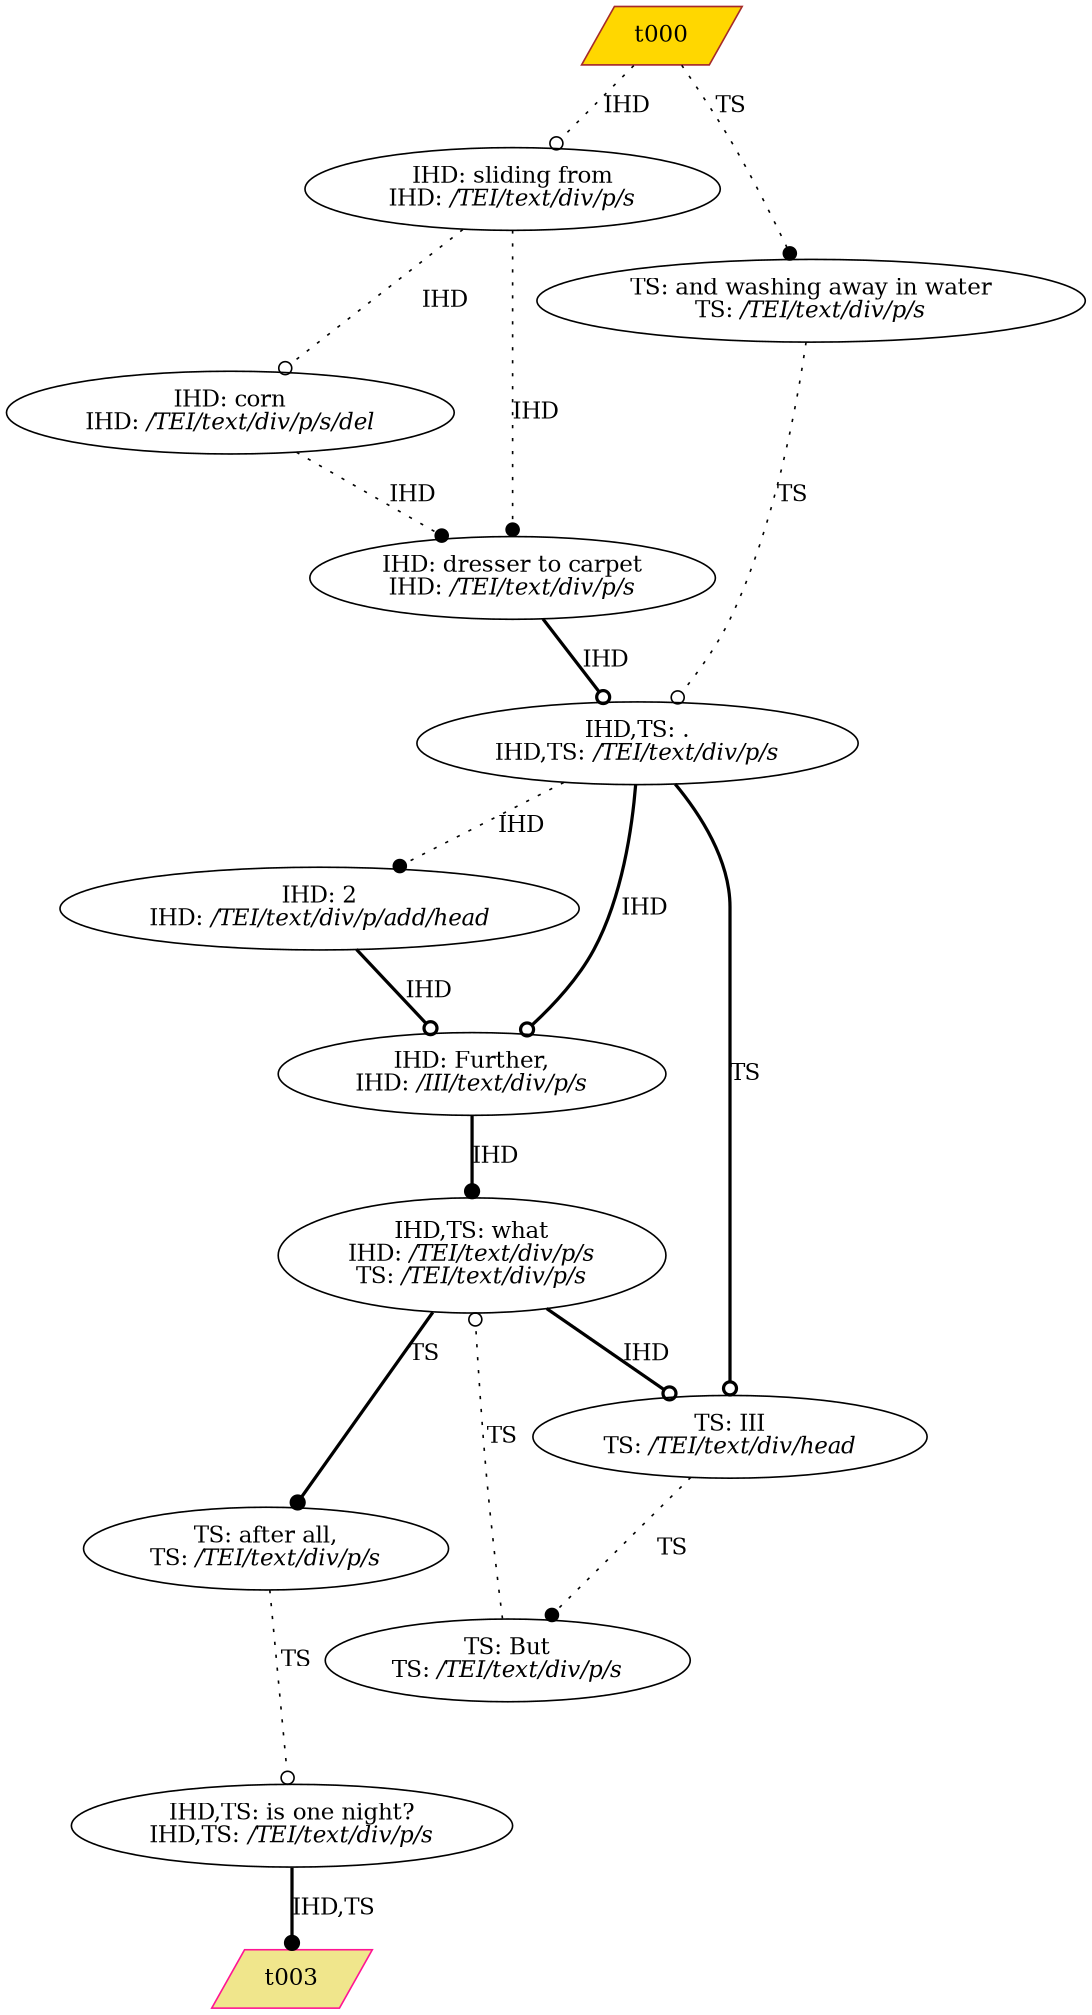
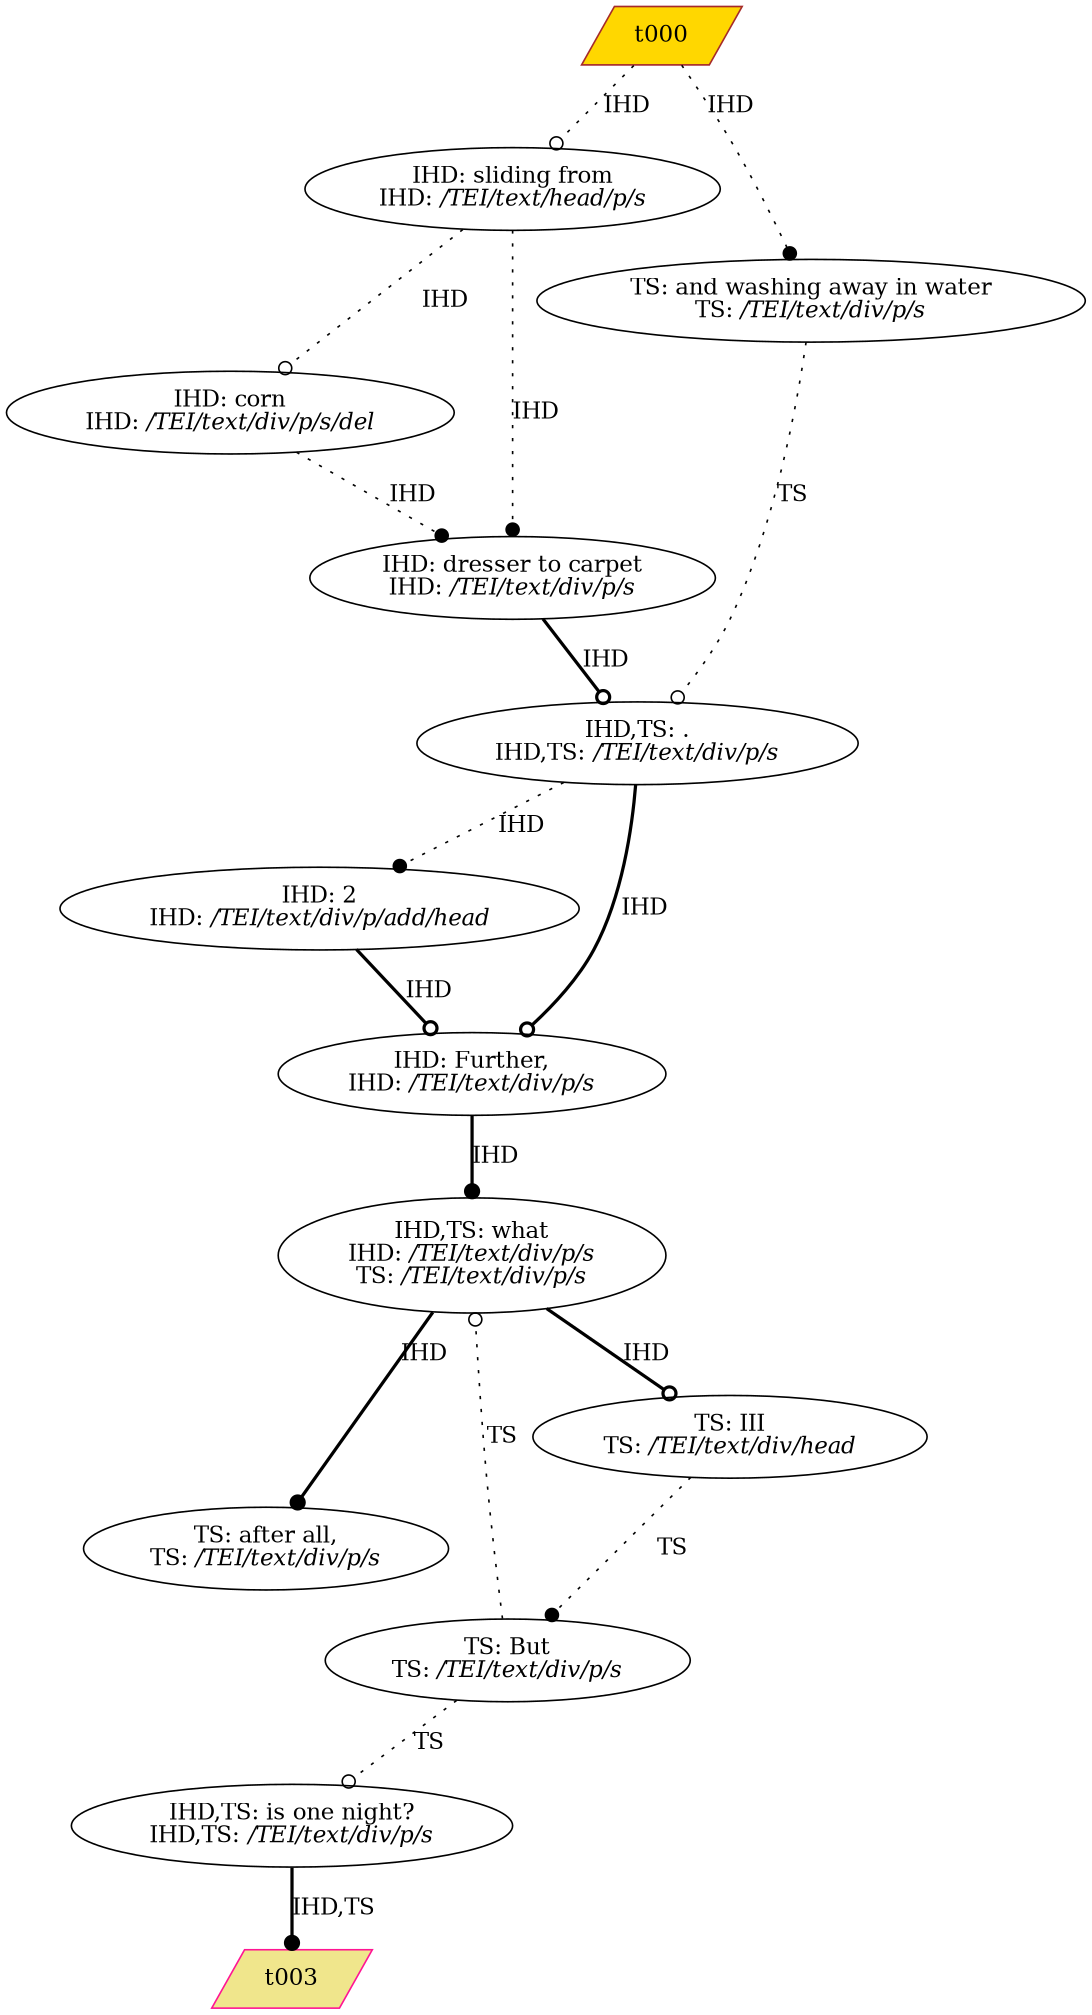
(731, 106) -> (731, 106)
(543, 199) -> (543, 199)
(730, 1076) -> none
(503, 1084) -> (503, 1084)
(424, 1354) -> (424, 1354)
(278, 1680) -> (405, 1739)
